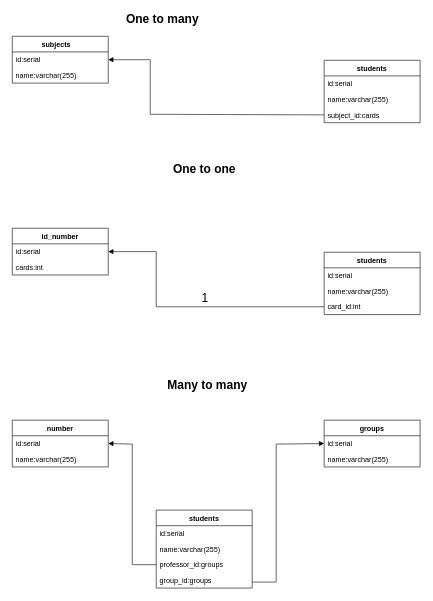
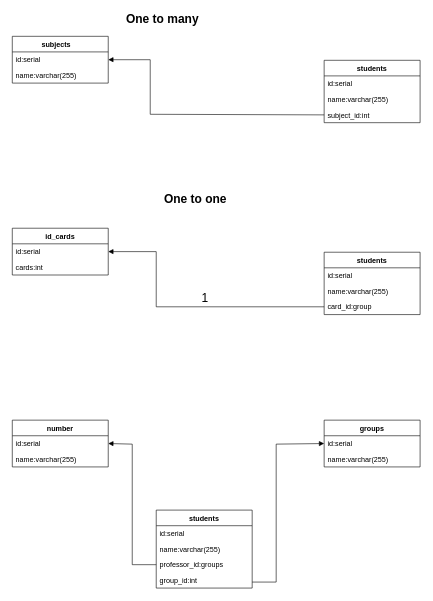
(358, 115) -> (353, 115)
(204, 168) -> (195, 198)
(60, 236) -> (60, 236)
(347, 307) -> (352, 307)
(207, 384) -> none
(188, 581) -> (181, 581)
